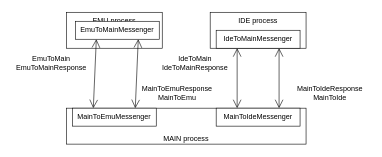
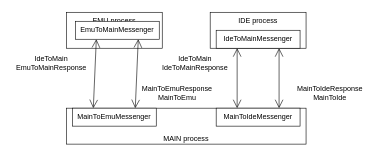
(51, 63) -> (51, 63)
